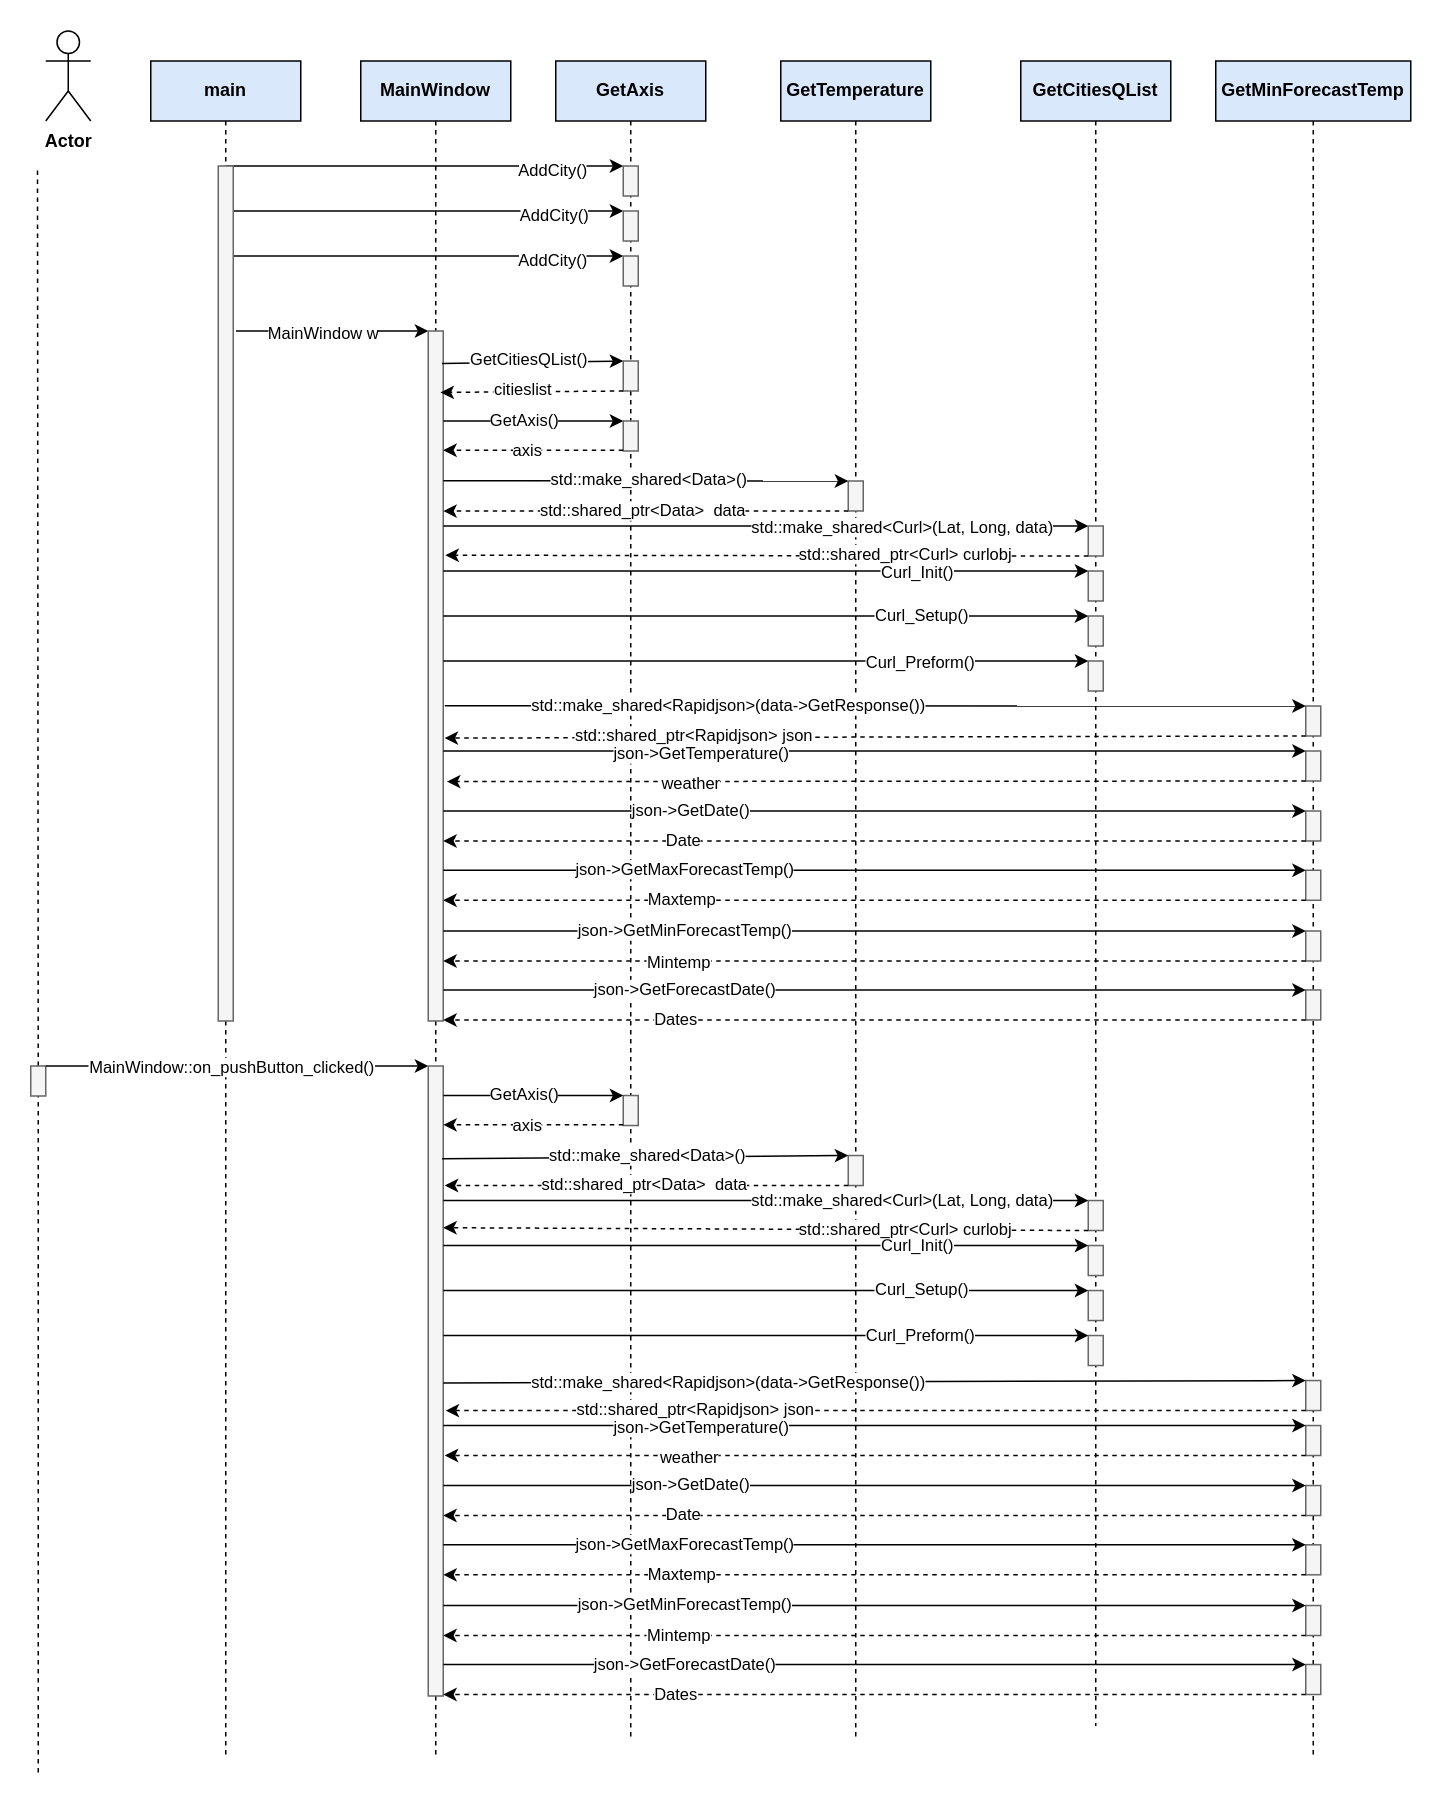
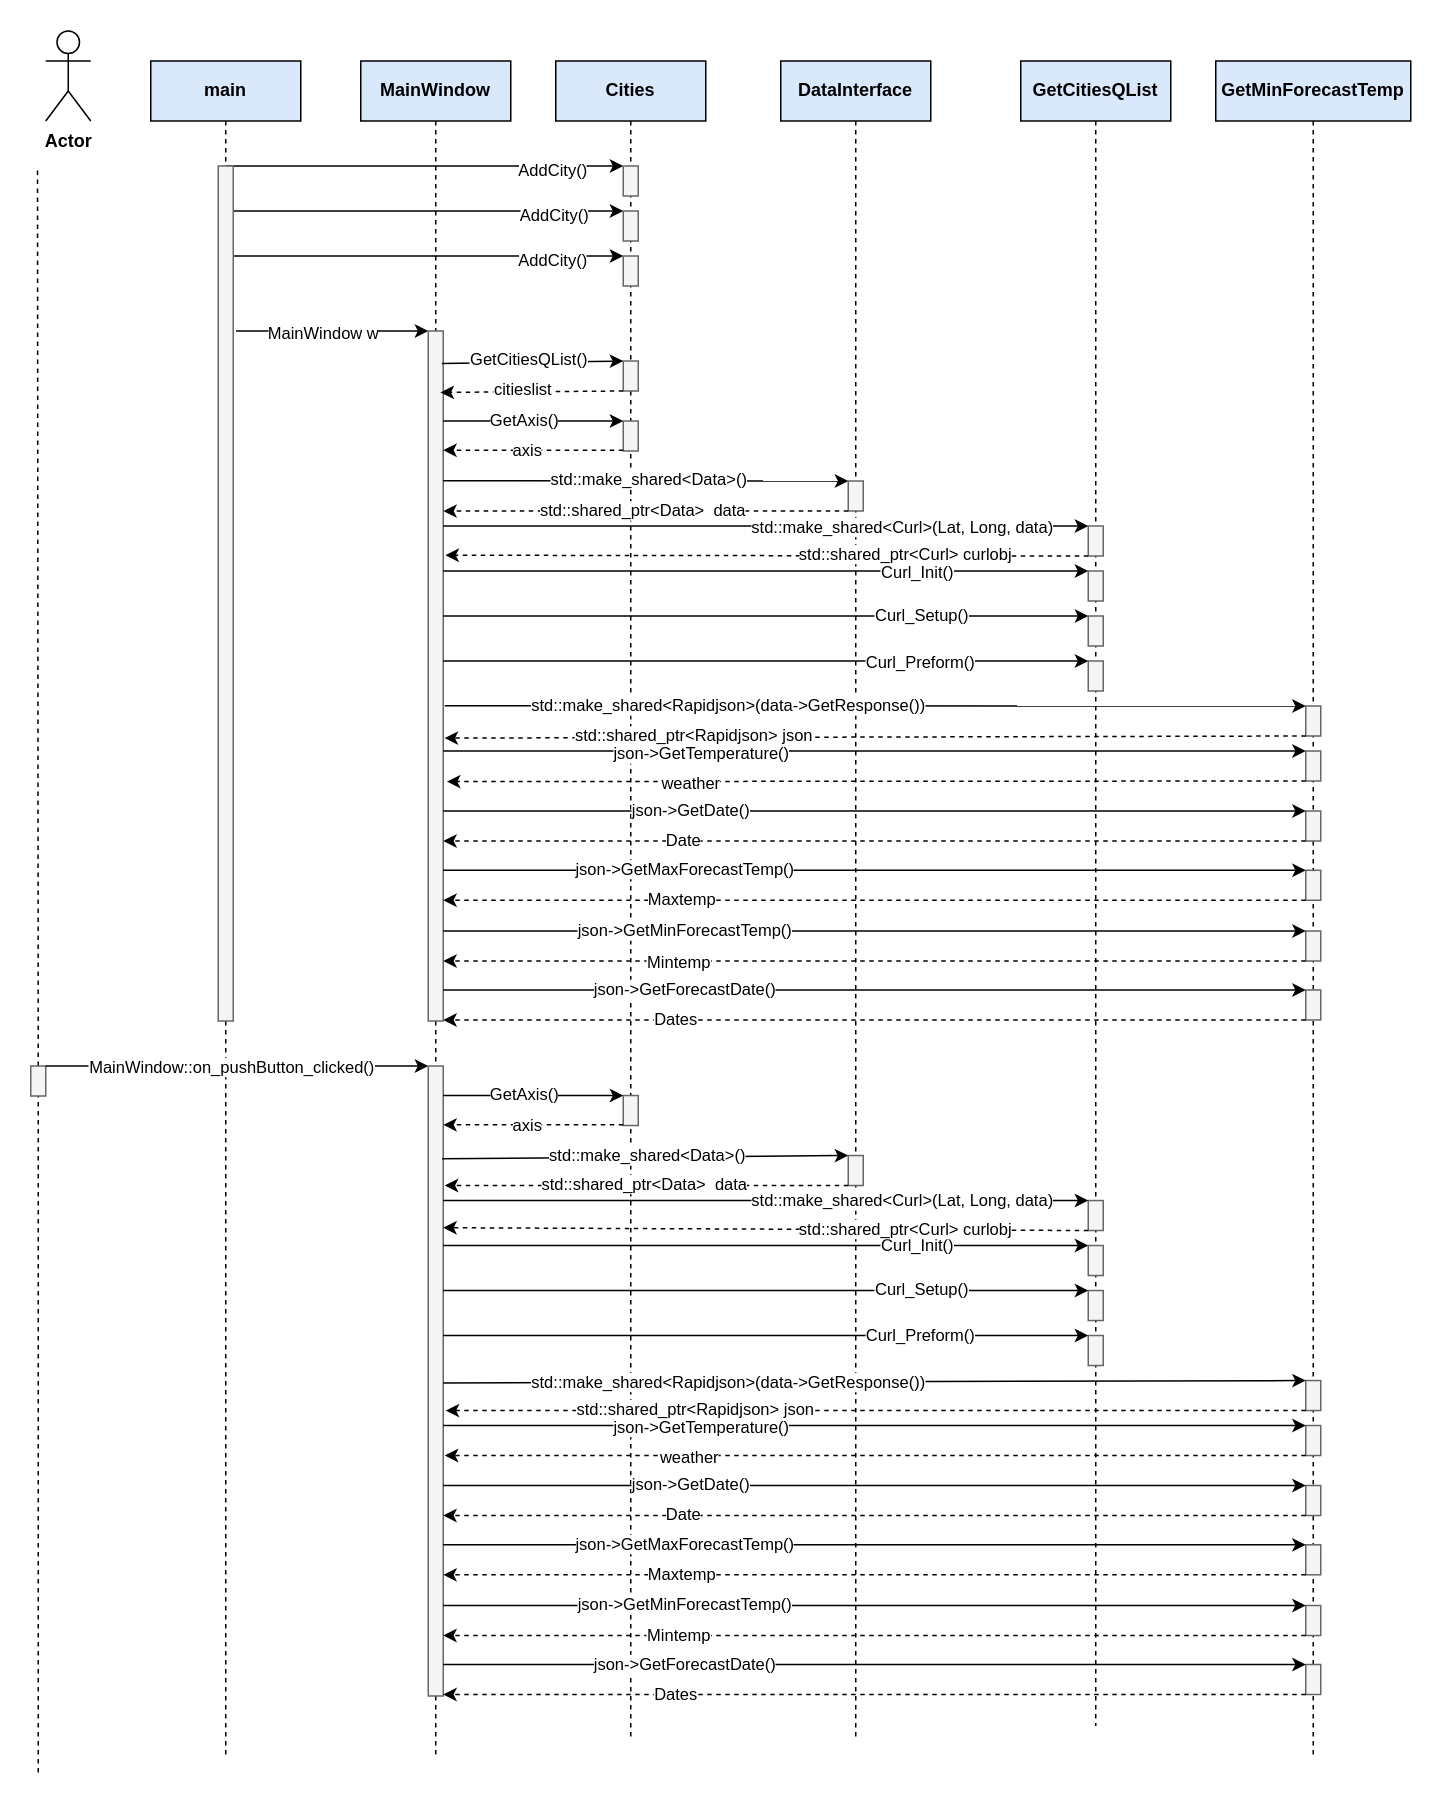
(631, 91) -> (631, 91)
(856, 91) -> (856, 91)
